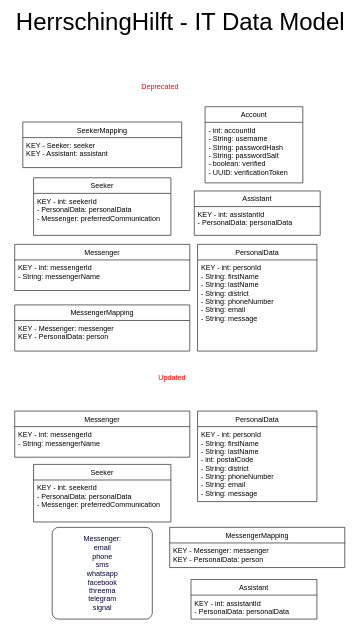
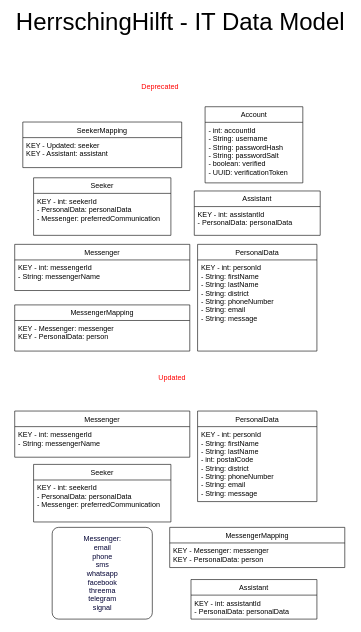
(63, 146) -> (65, 146)
